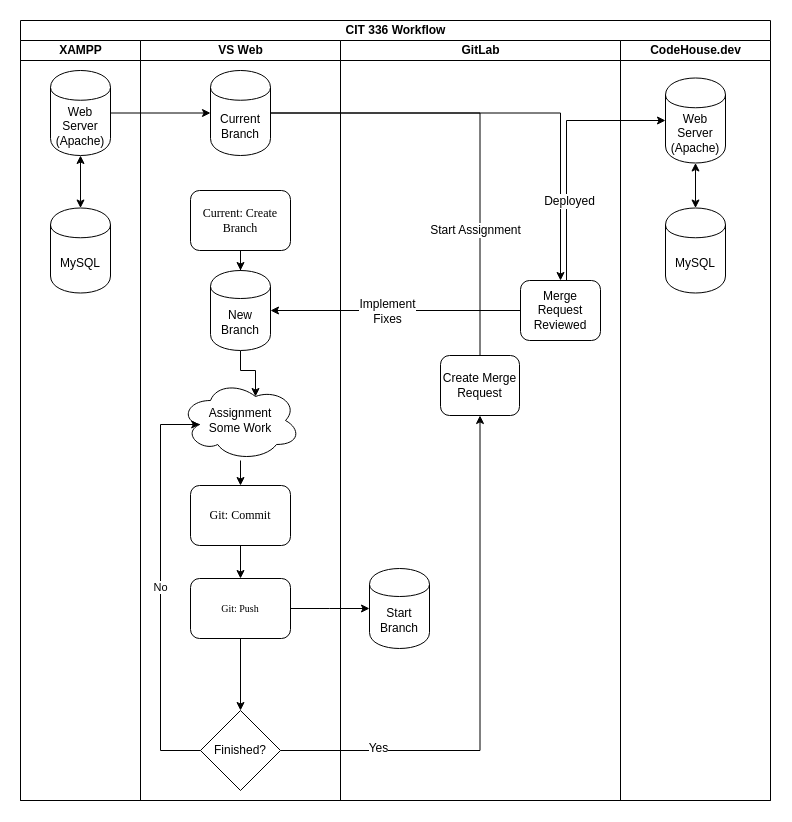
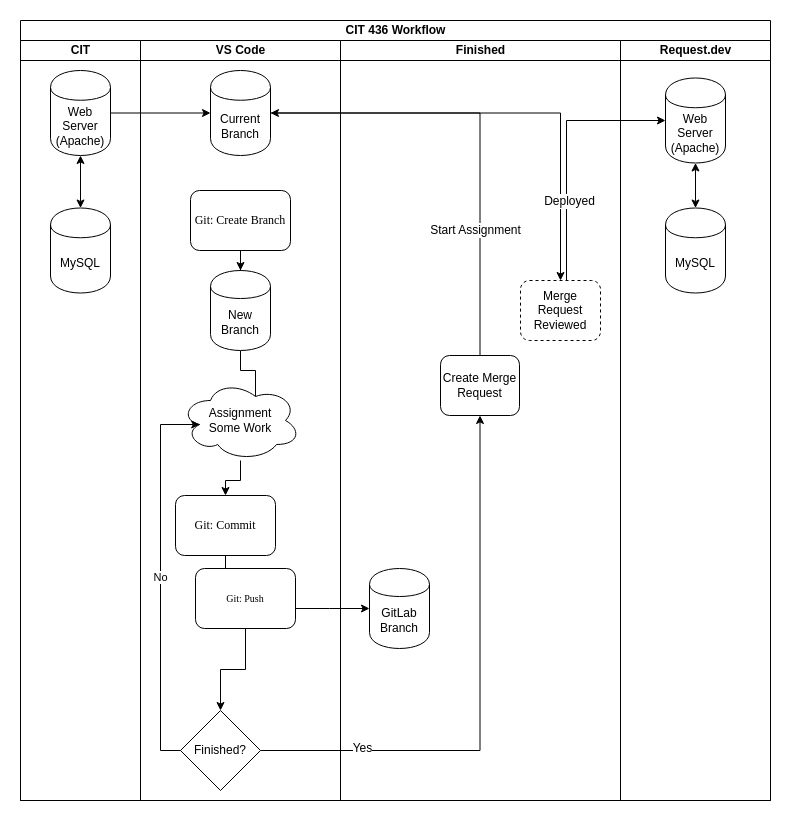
(396, 31) -> (396, 31)
(81, 51) -> (81, 51)
(241, 51) -> (241, 51)
(481, 51) -> (481, 51)
(696, 51) -> (696, 51)
(241, 221) -> (241, 221)
(467, 311) -> none
(561, 311) -> (561, 311)
(480, 312) -> (480, 312)
(256, 388) -> (256, 390)
(241, 516) -> (226, 526)
(241, 609) -> (246, 599)
(400, 621) -> (400, 621)
(241, 751) -> (221, 751)
